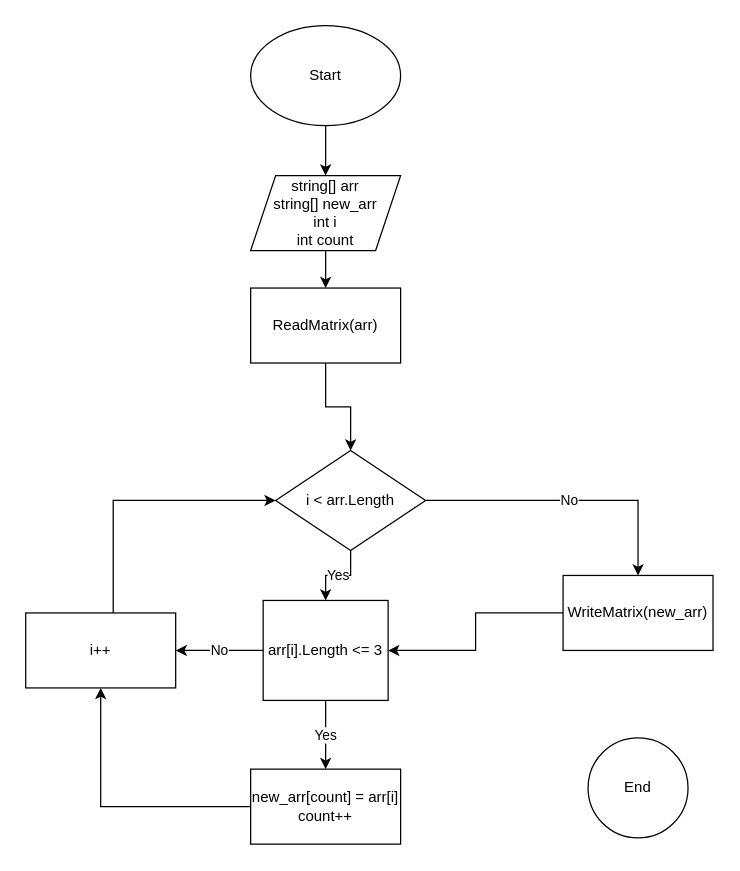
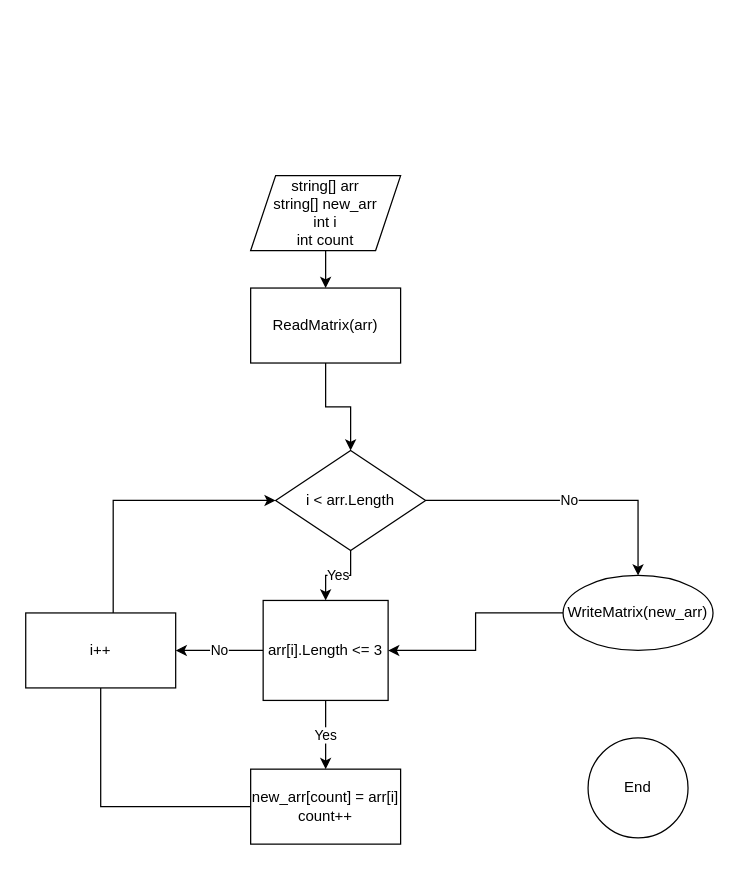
(326, 76) -> none
(326, 147) -> none
(638, 613) -> (638, 613)
(101, 698) -> (101, 694)
